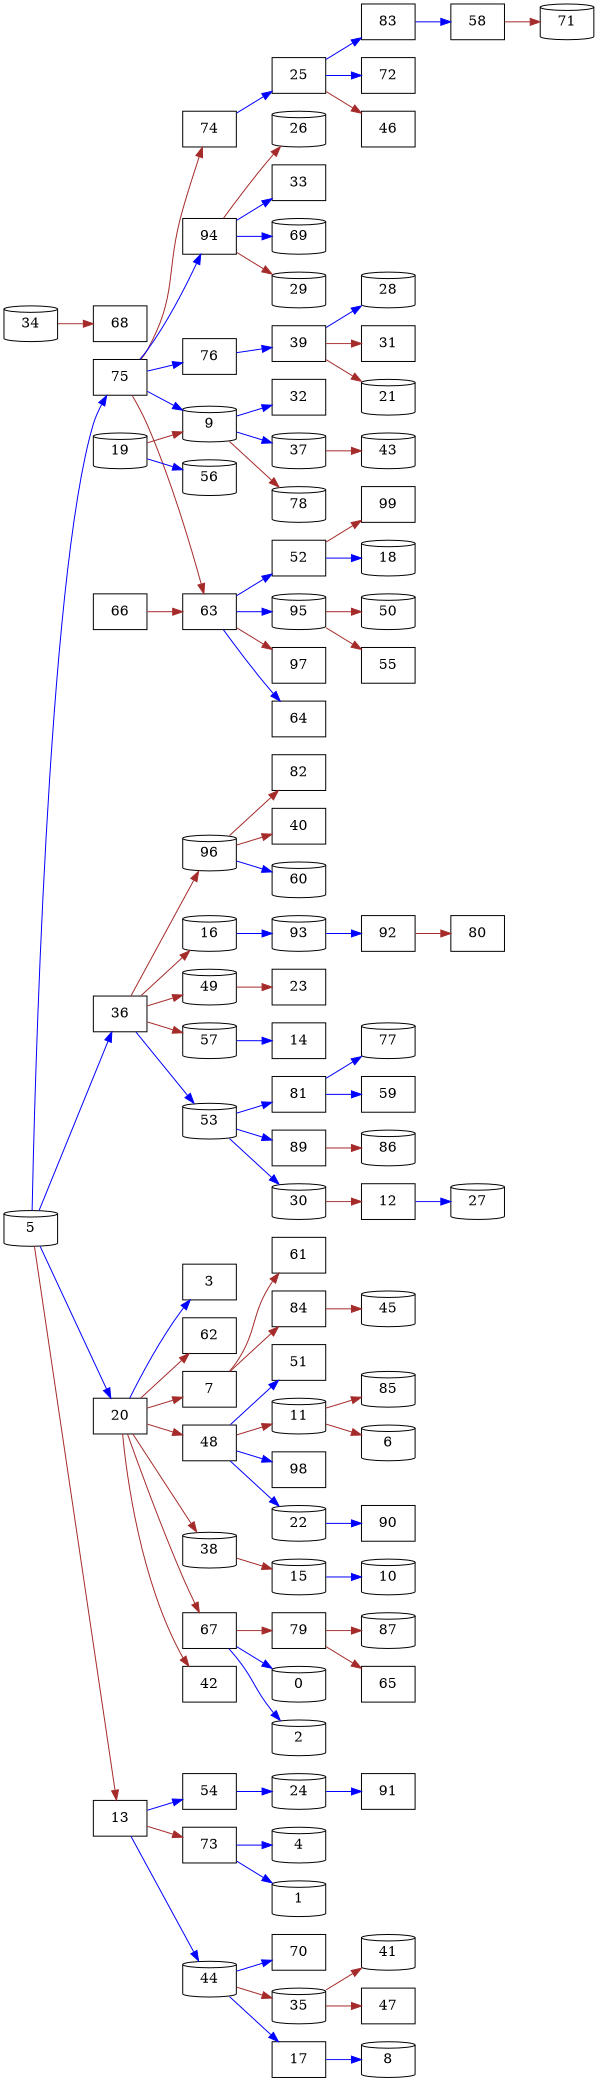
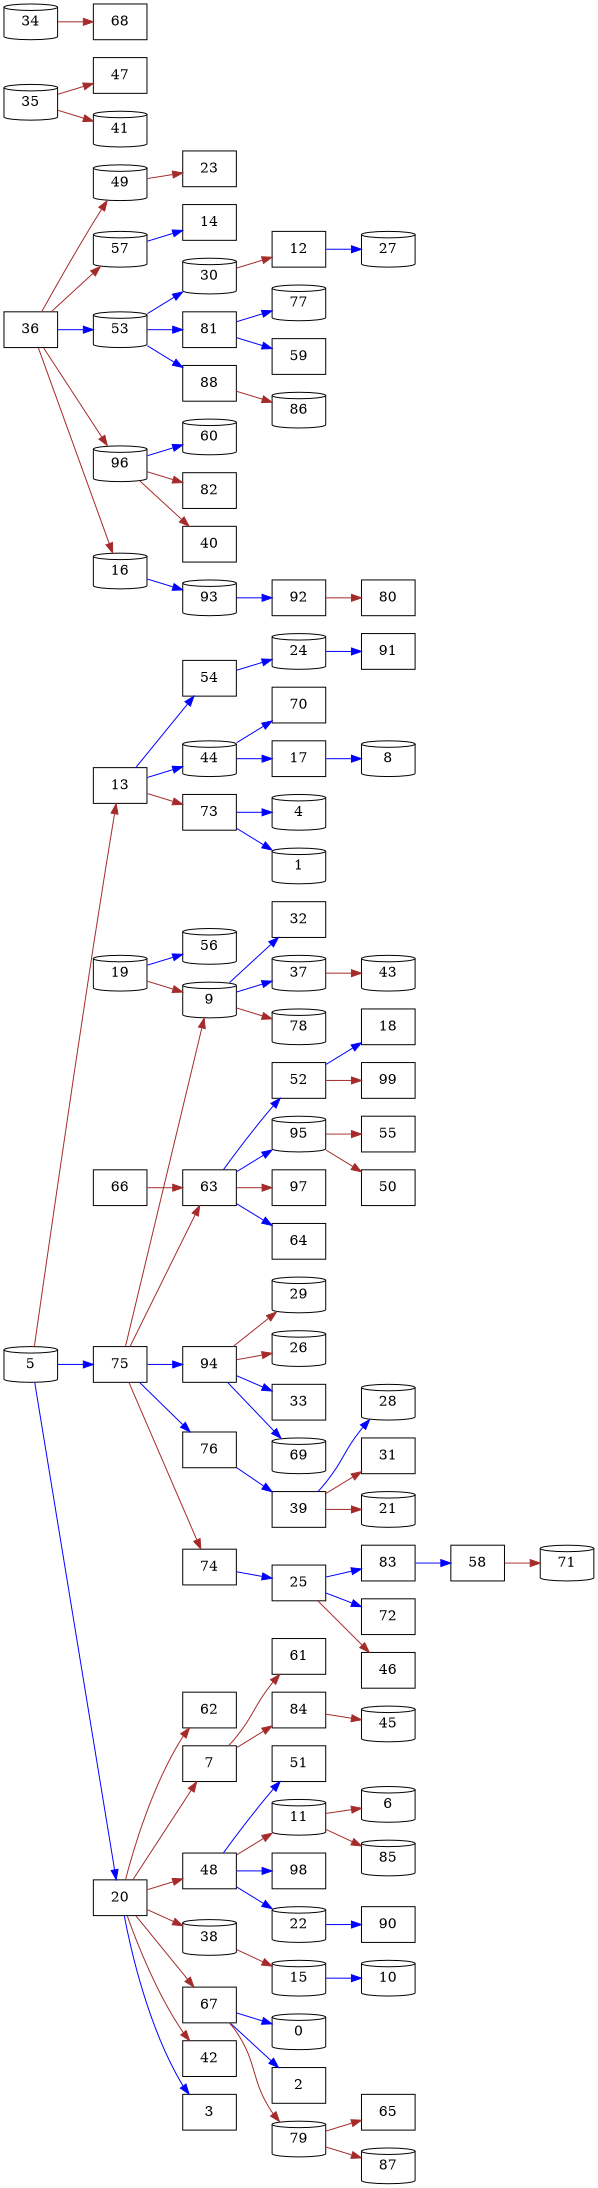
(161, 398) -> (162, 1195)
(388, 558) -> (388, 1027)
(388, 612) -> (388, 1188)
(74, 1126) -> none
(299, 1148) -> (210, 383)
(299, 1631) -> (299, 2139)
(299, 1738) -> (299, 2085)
(250, 1991) -> none
